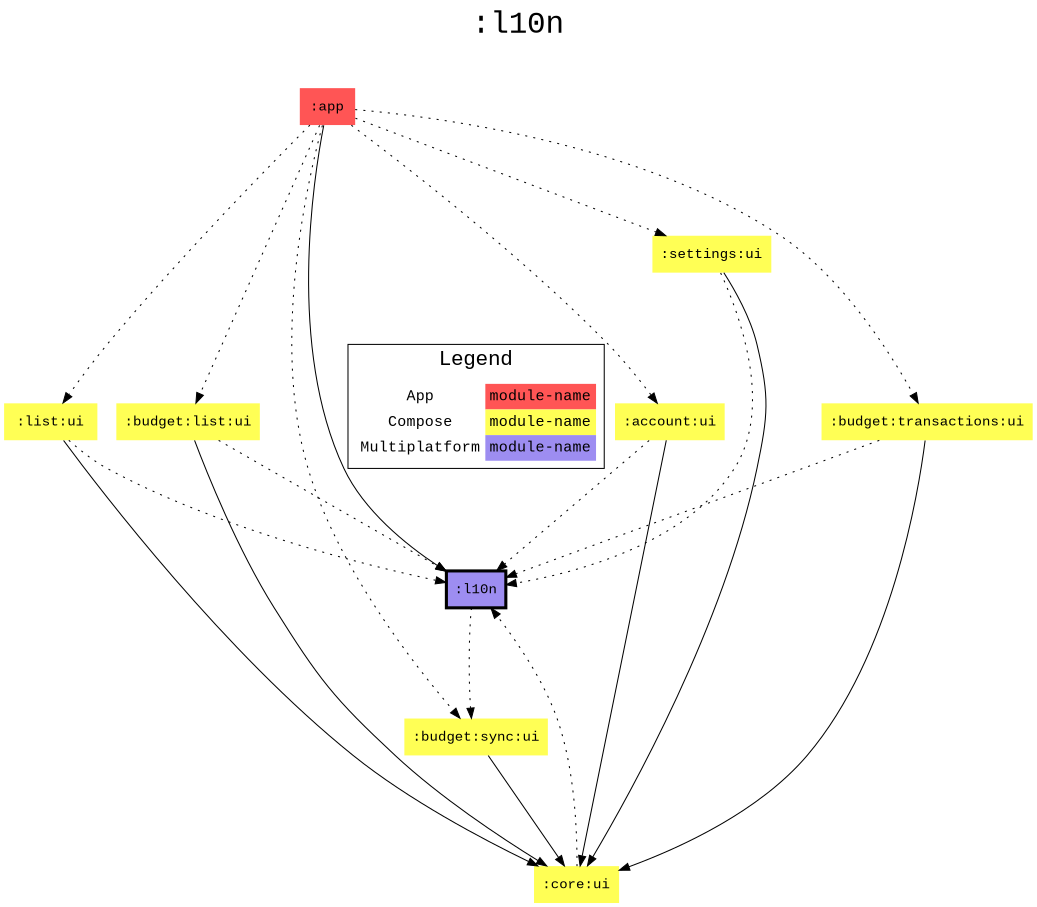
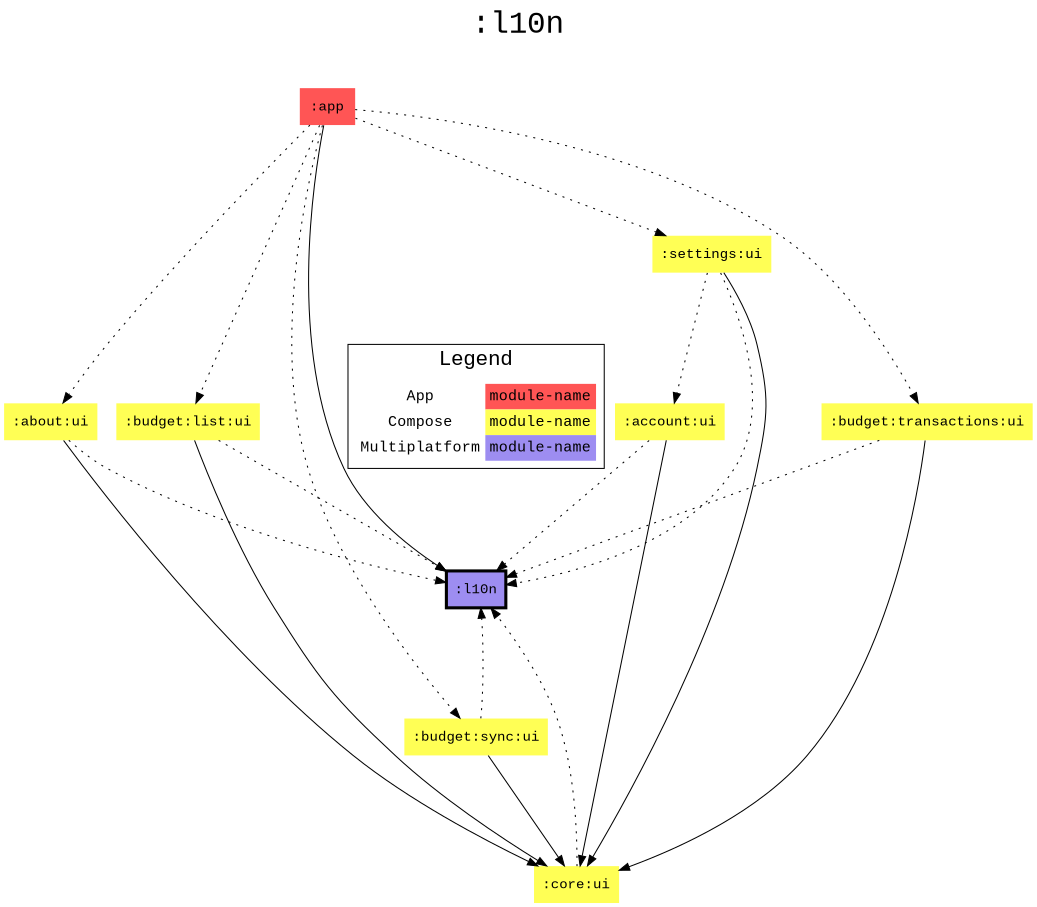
(509, 252) -> (692, 333)
(51, 422) -> (51, 422)
(469, 658) -> (483, 668)
